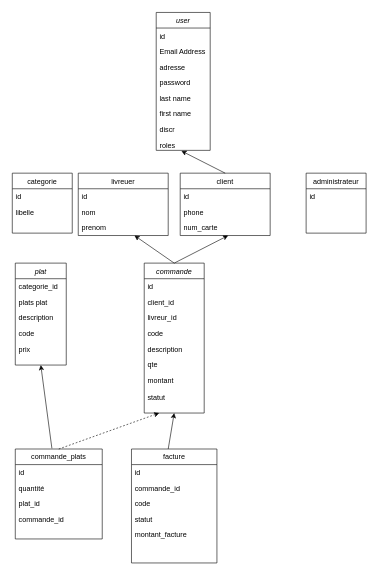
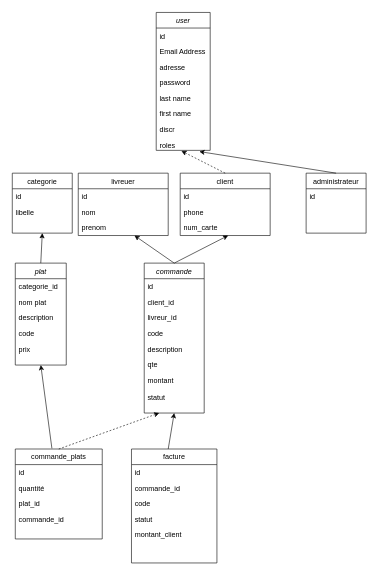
none -> (266, 162)
(205, 163) -> (205, 163)
none -> (42, 245)
(36, 302) -> (33, 302)
(165, 535) -> (161, 535)
